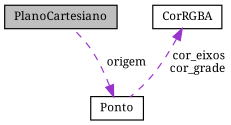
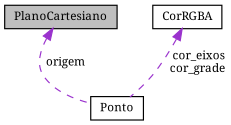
(94, 55) -> (49, 82)
